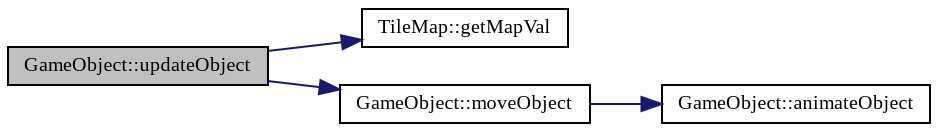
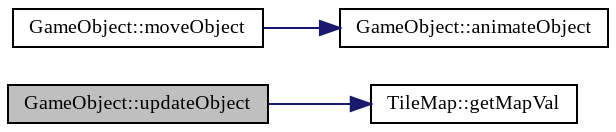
(294, 84) -> none
